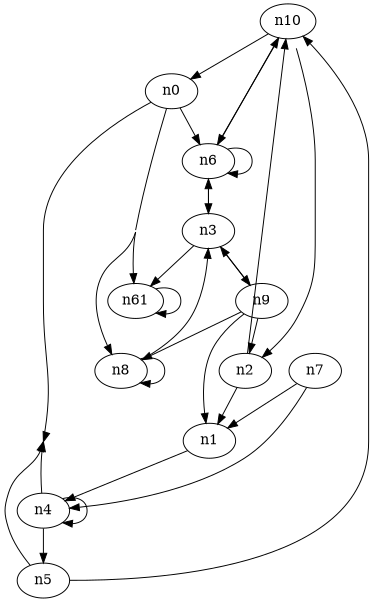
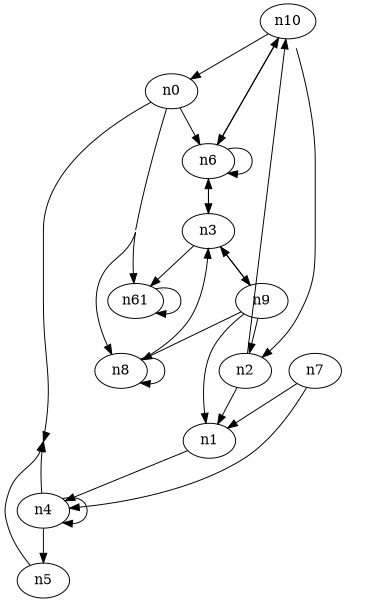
(369, 415) -> none
